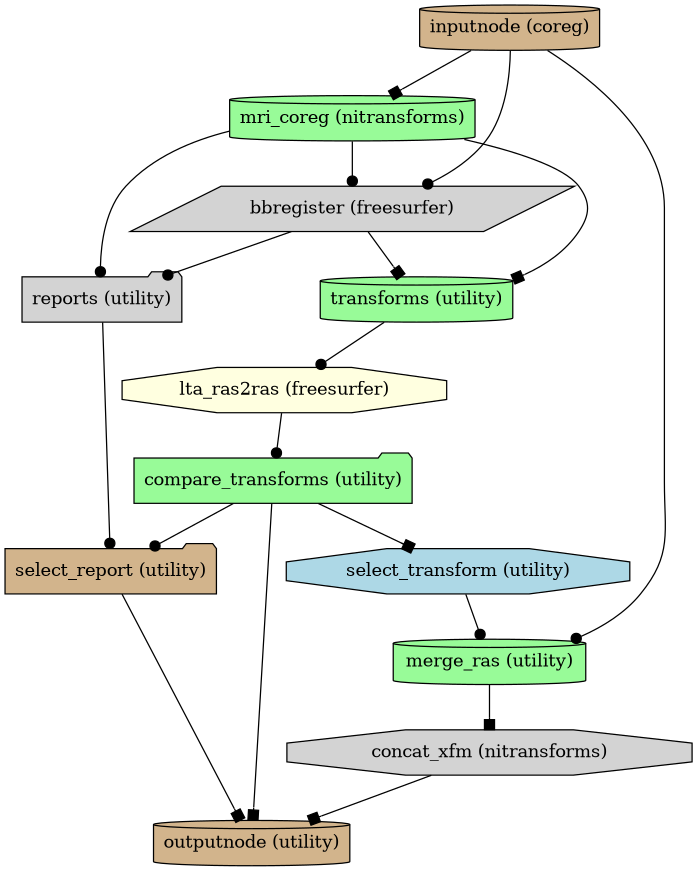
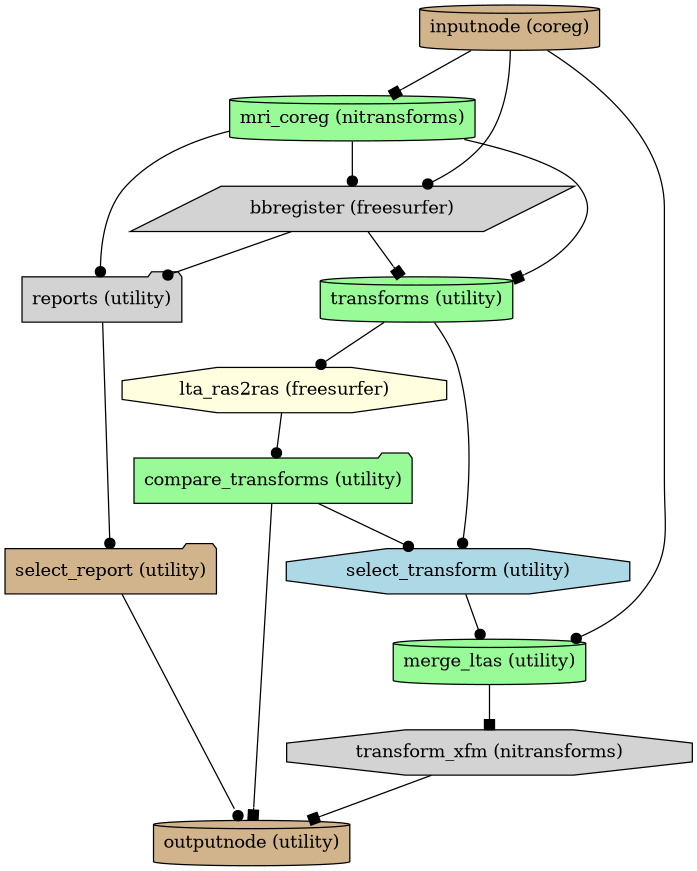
none -> (468, 427)
(197, 523) -> none
(361, 524) -> (361, 524)
(489, 662) -> (489, 662)
(178, 701) -> (178, 701)
(489, 752) -> (489, 752)
